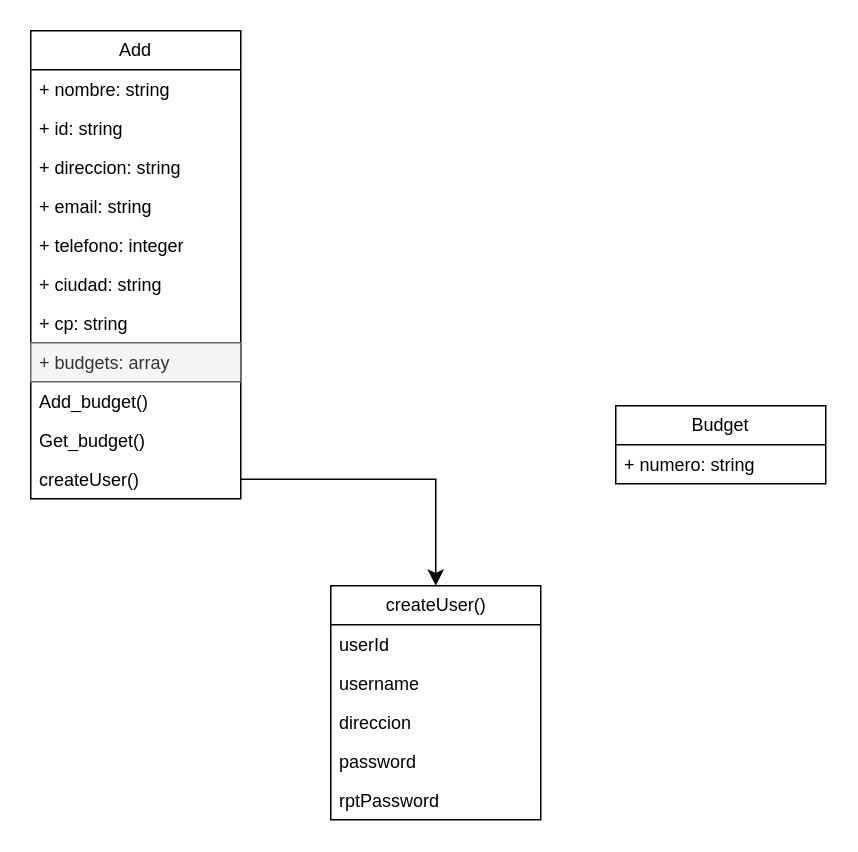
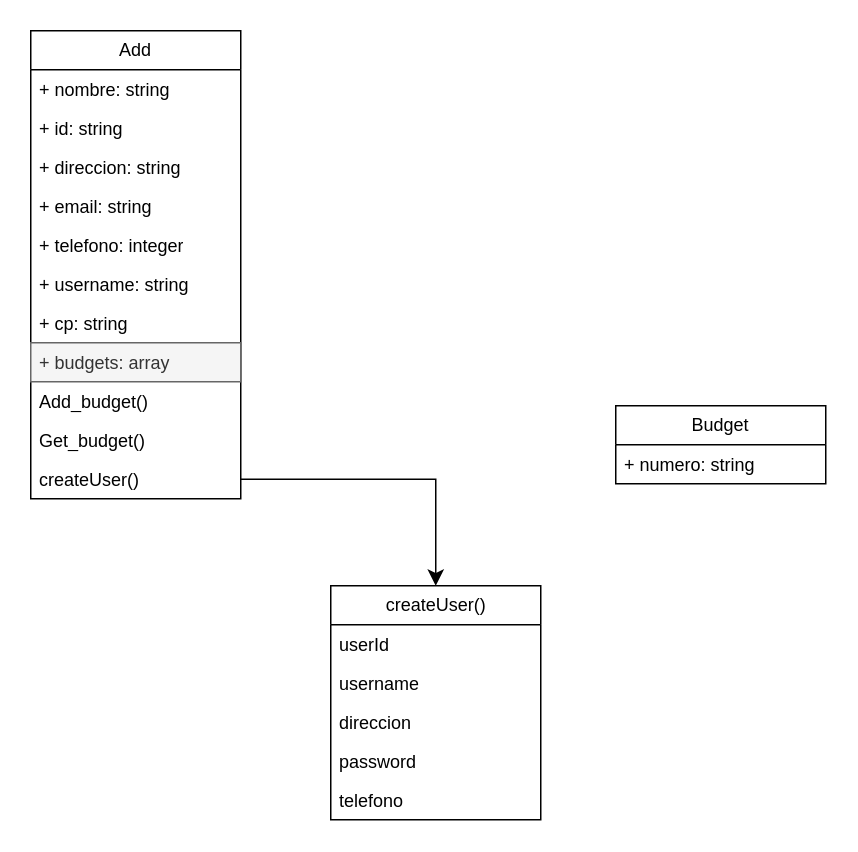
(109, 286) -> (121, 286)
(395, 802) -> (378, 802)
